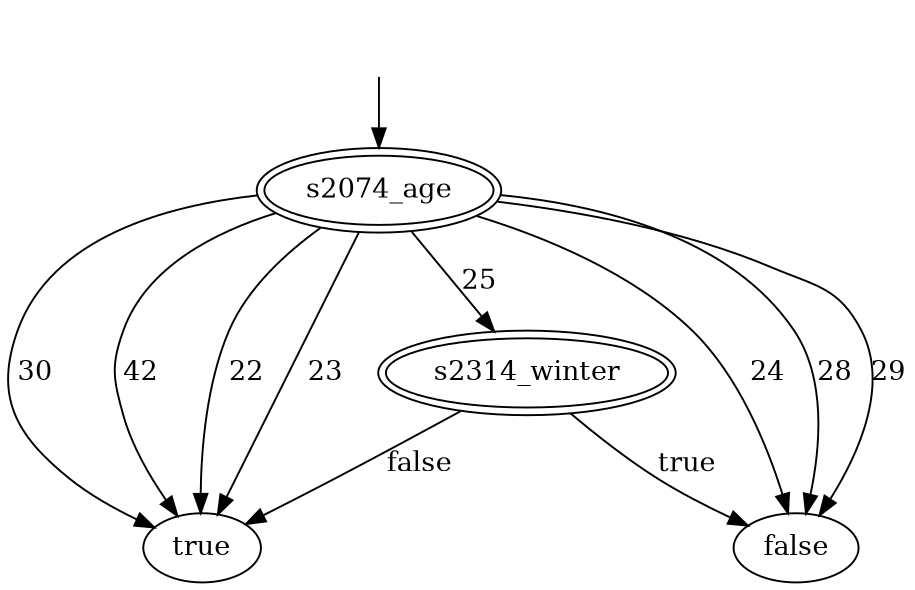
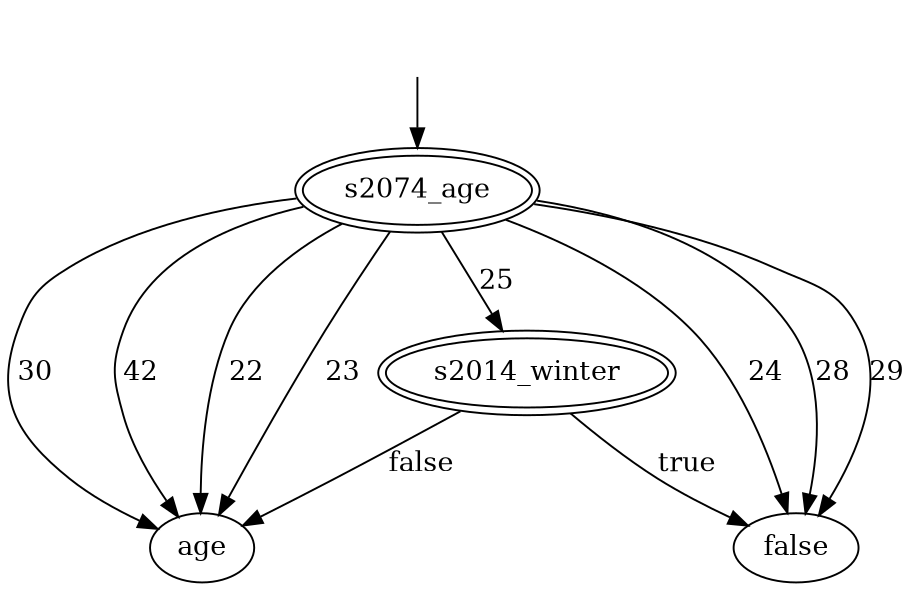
(527, 373) -> (527, 373)
(202, 548) -> (202, 548)
